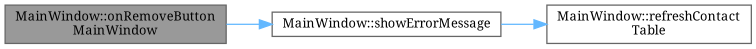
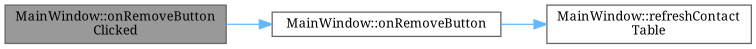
(116, 24) -> (116, 24)
(387, 24) -> (387, 24)
